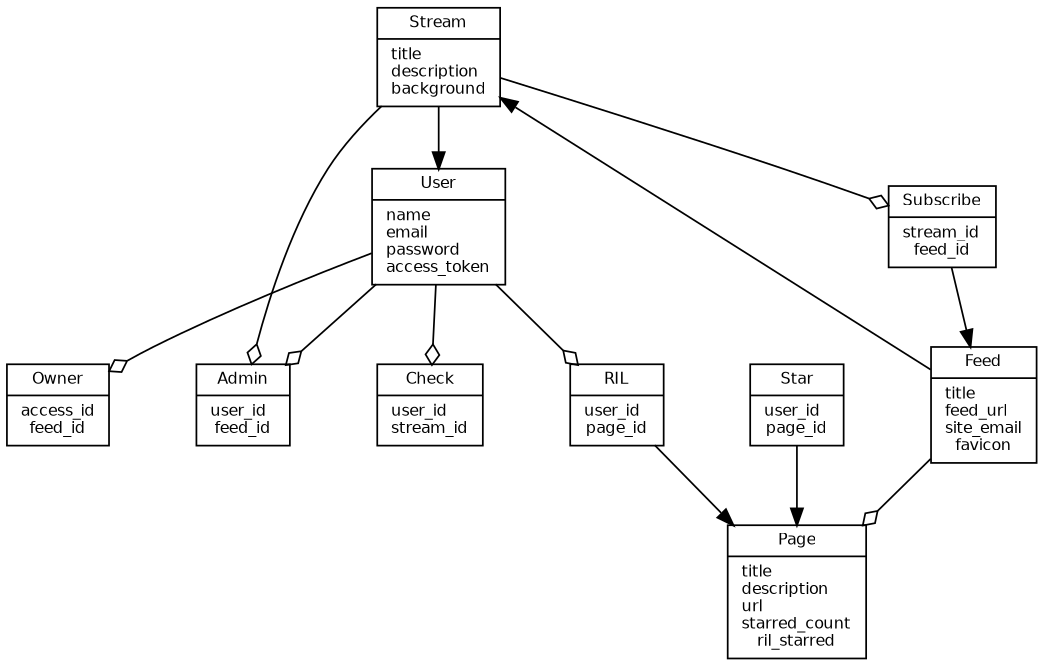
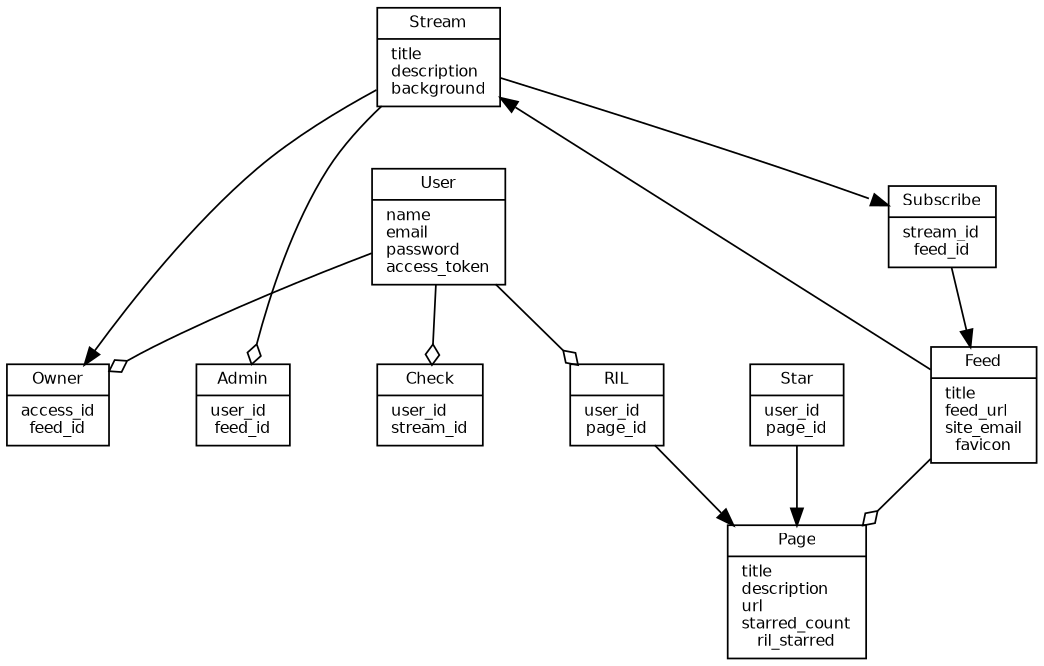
(439, 129) -> (220, 203)
(685, 137) -> (685, 137)
(339, 318) -> none
